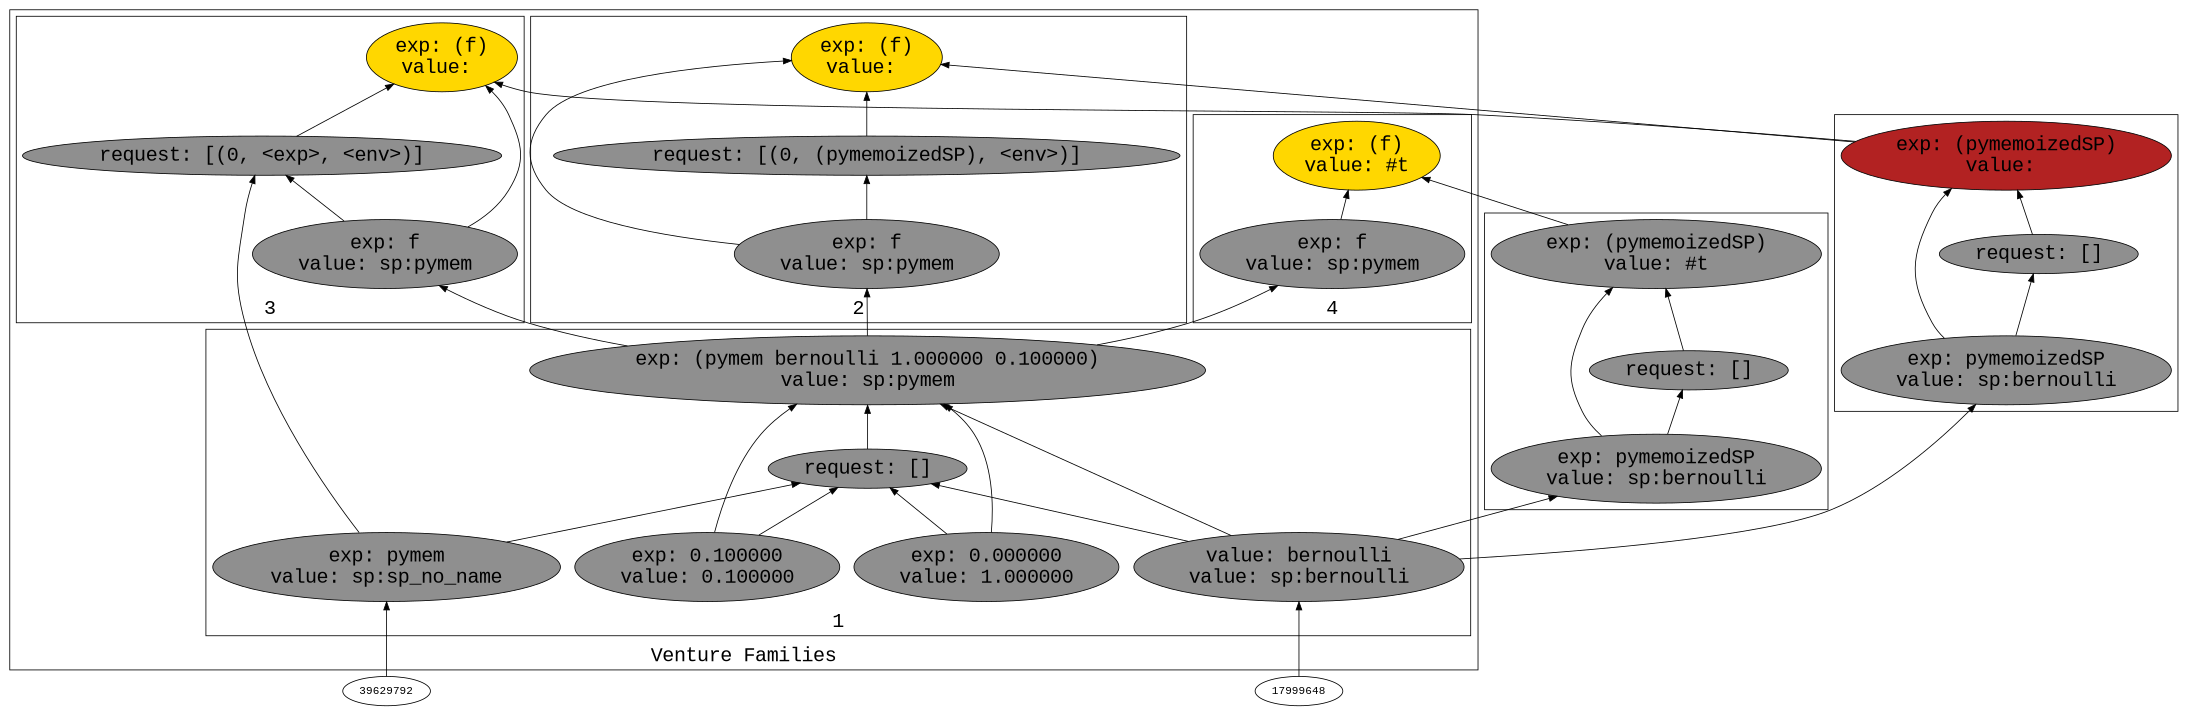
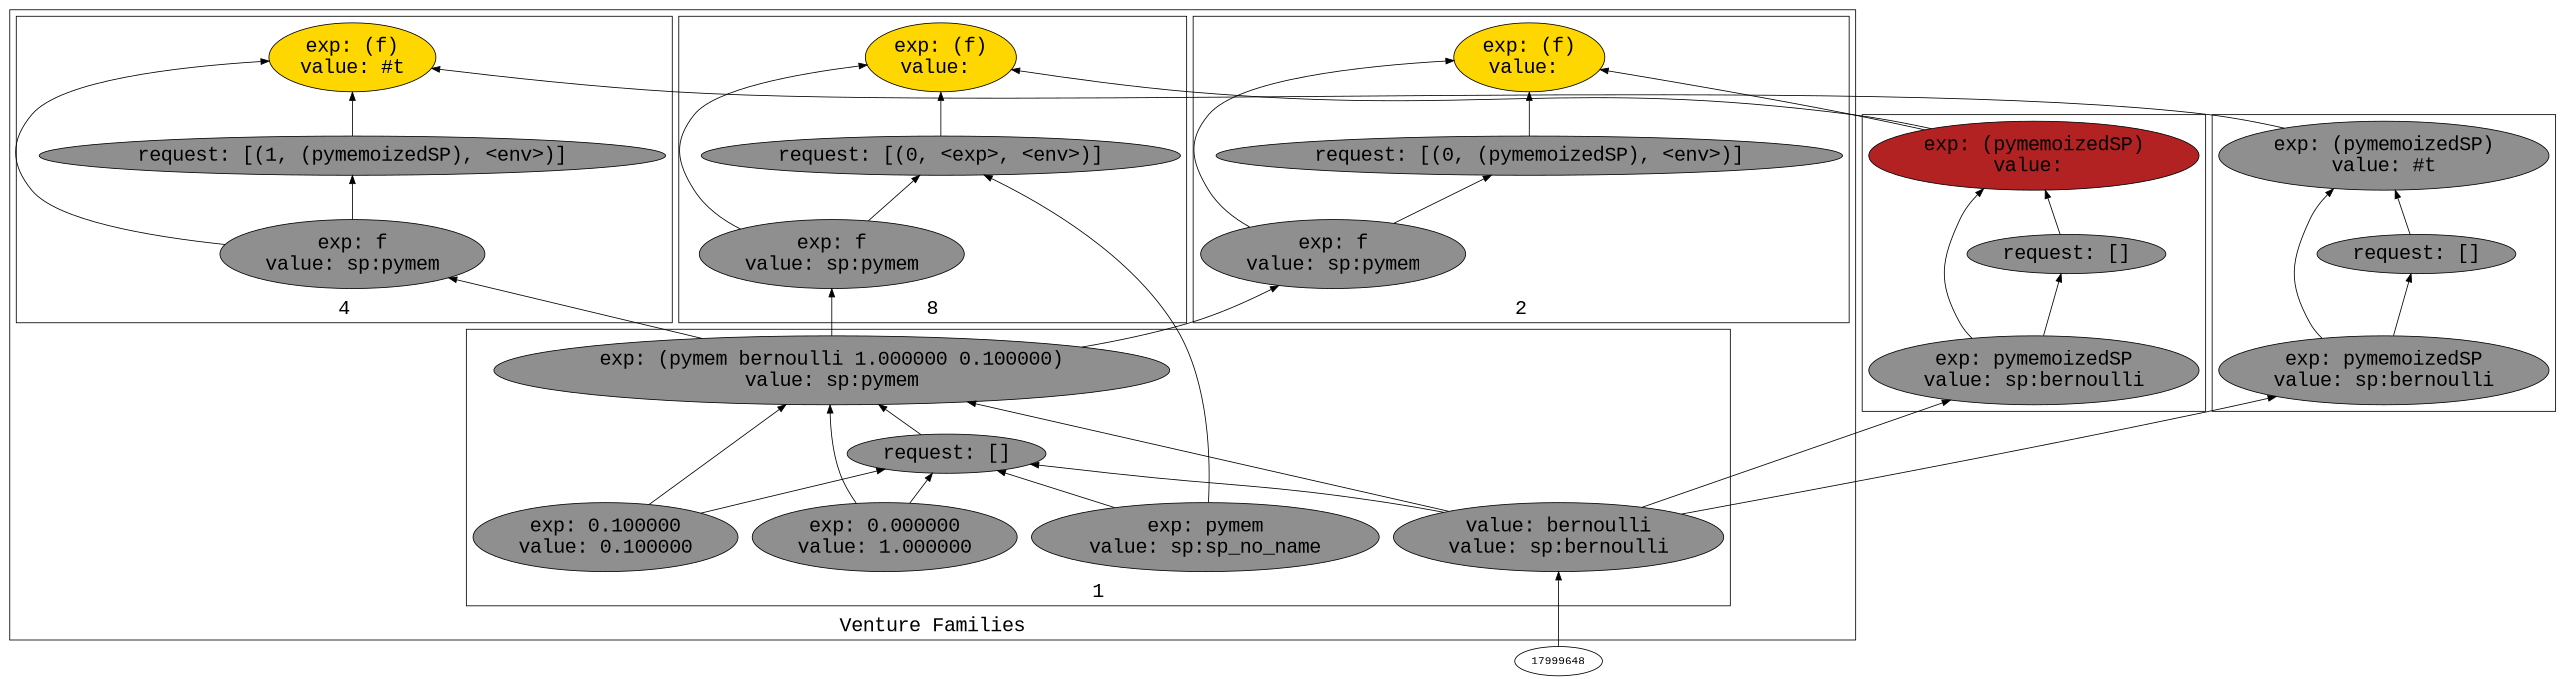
none -> (352, 156)
(270, 309) -> (933, 309)
(387, 691) -> none
